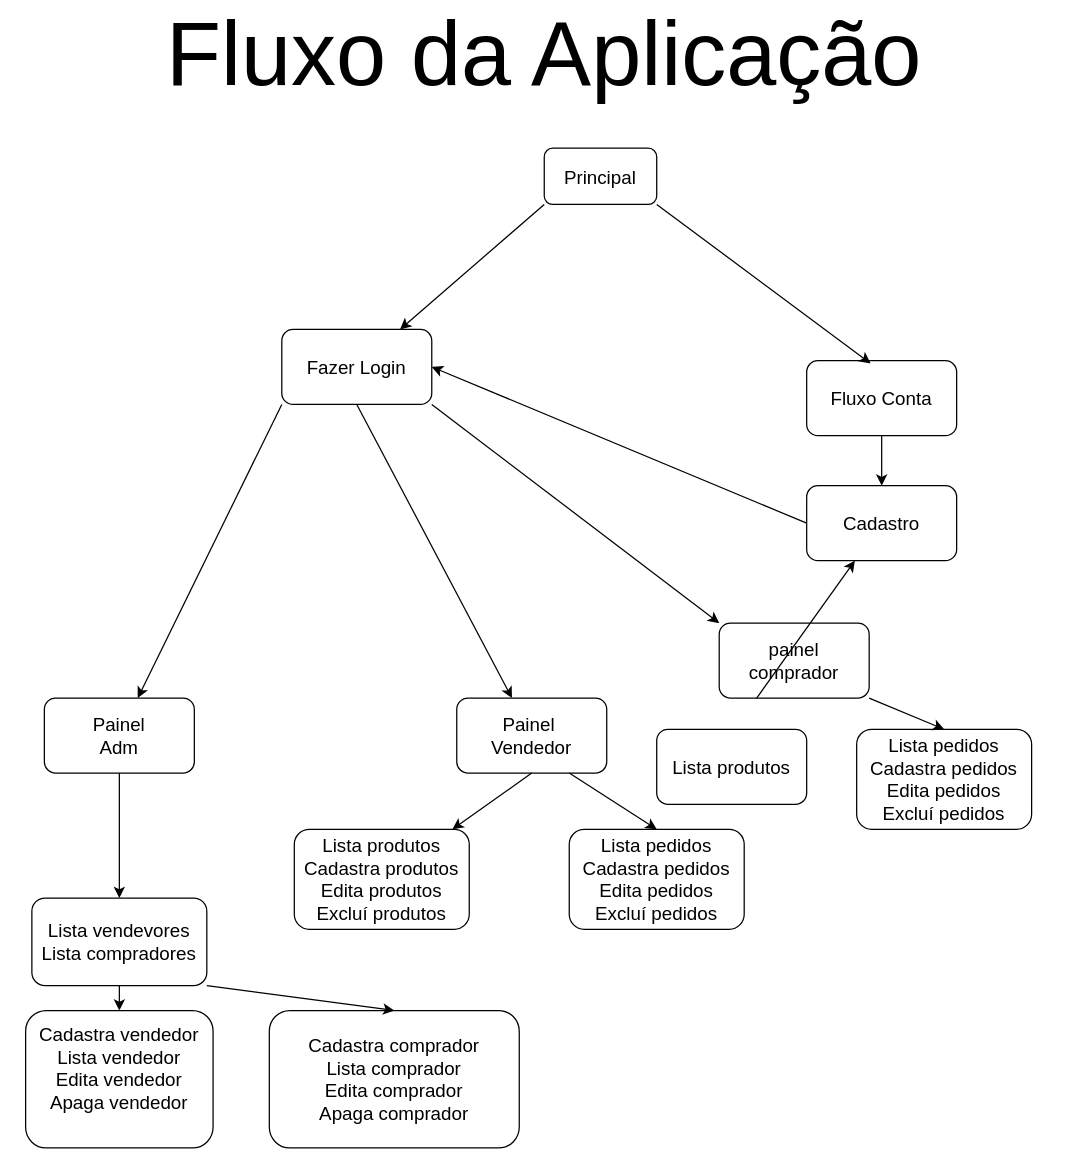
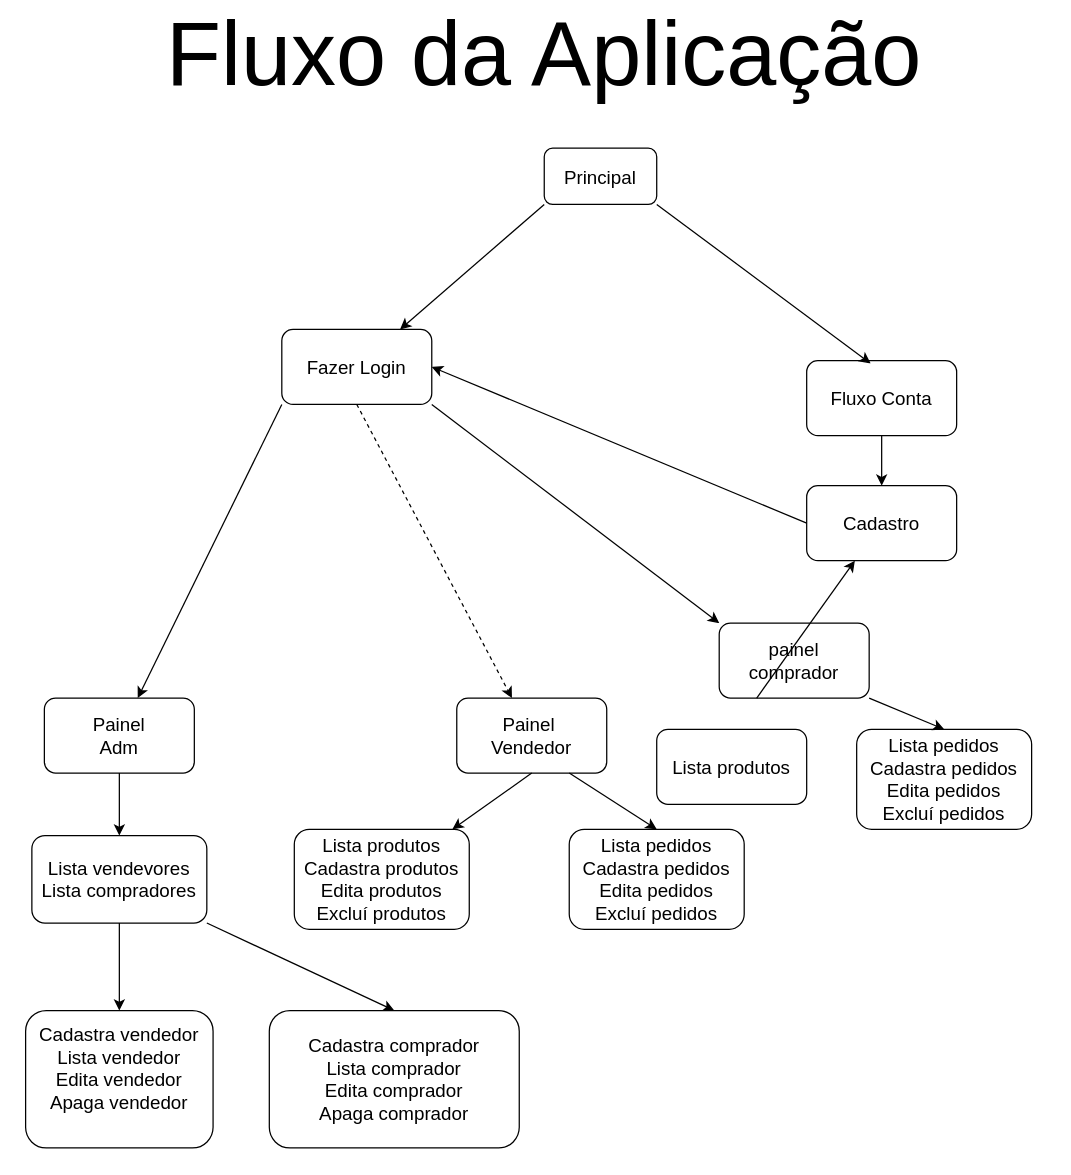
(433, 548) -> (433, 548)
(119, 942) -> (119, 879)
